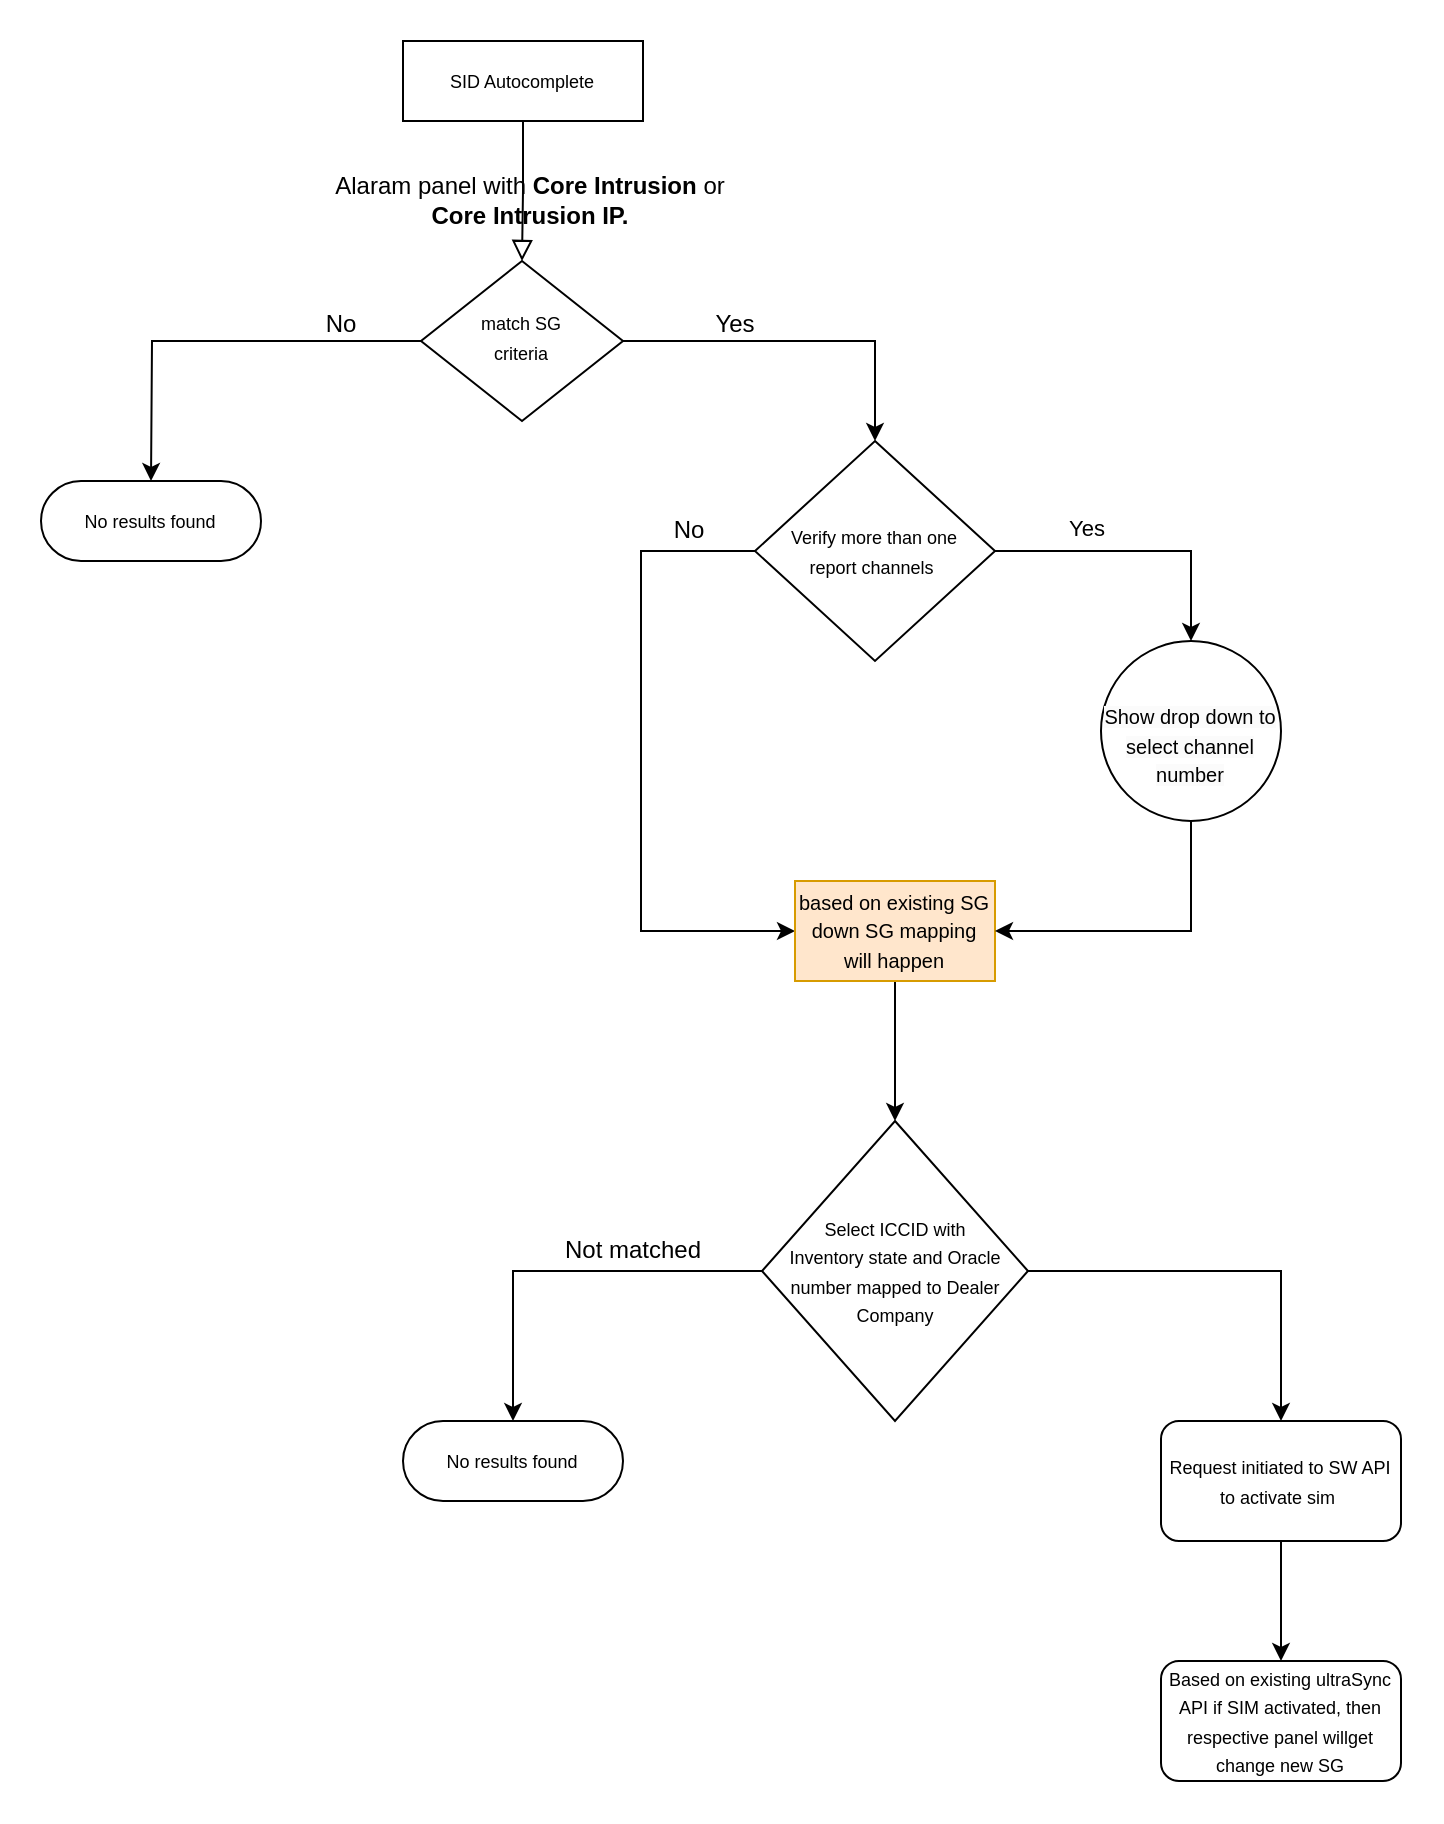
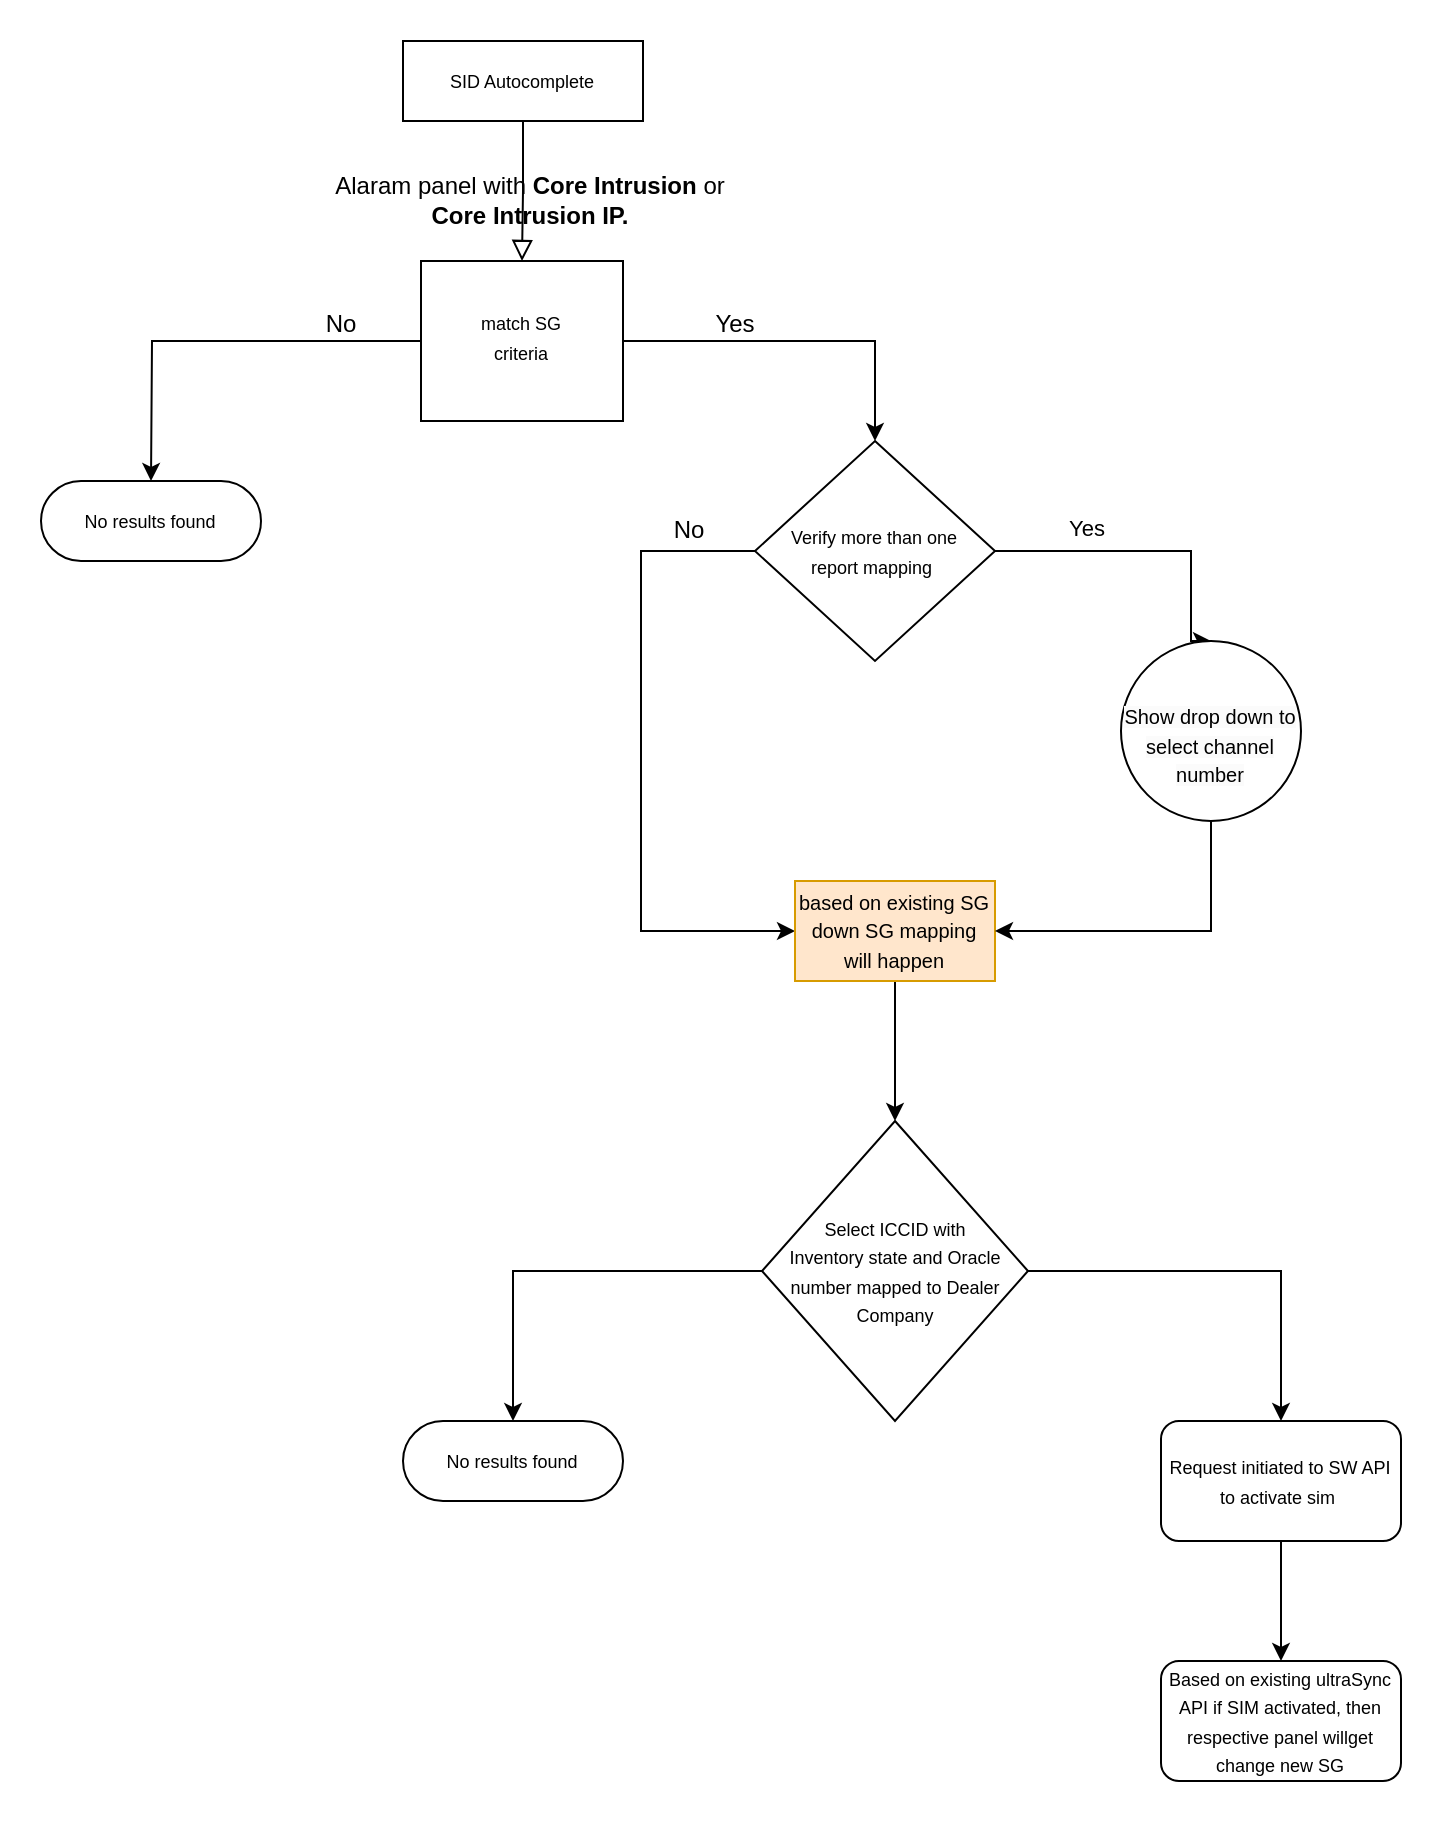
(522, 341) -> (522, 341)
(875, 551) -> (875, 551)
(1191, 731) -> (1211, 731)
(633, 1251) -> none
